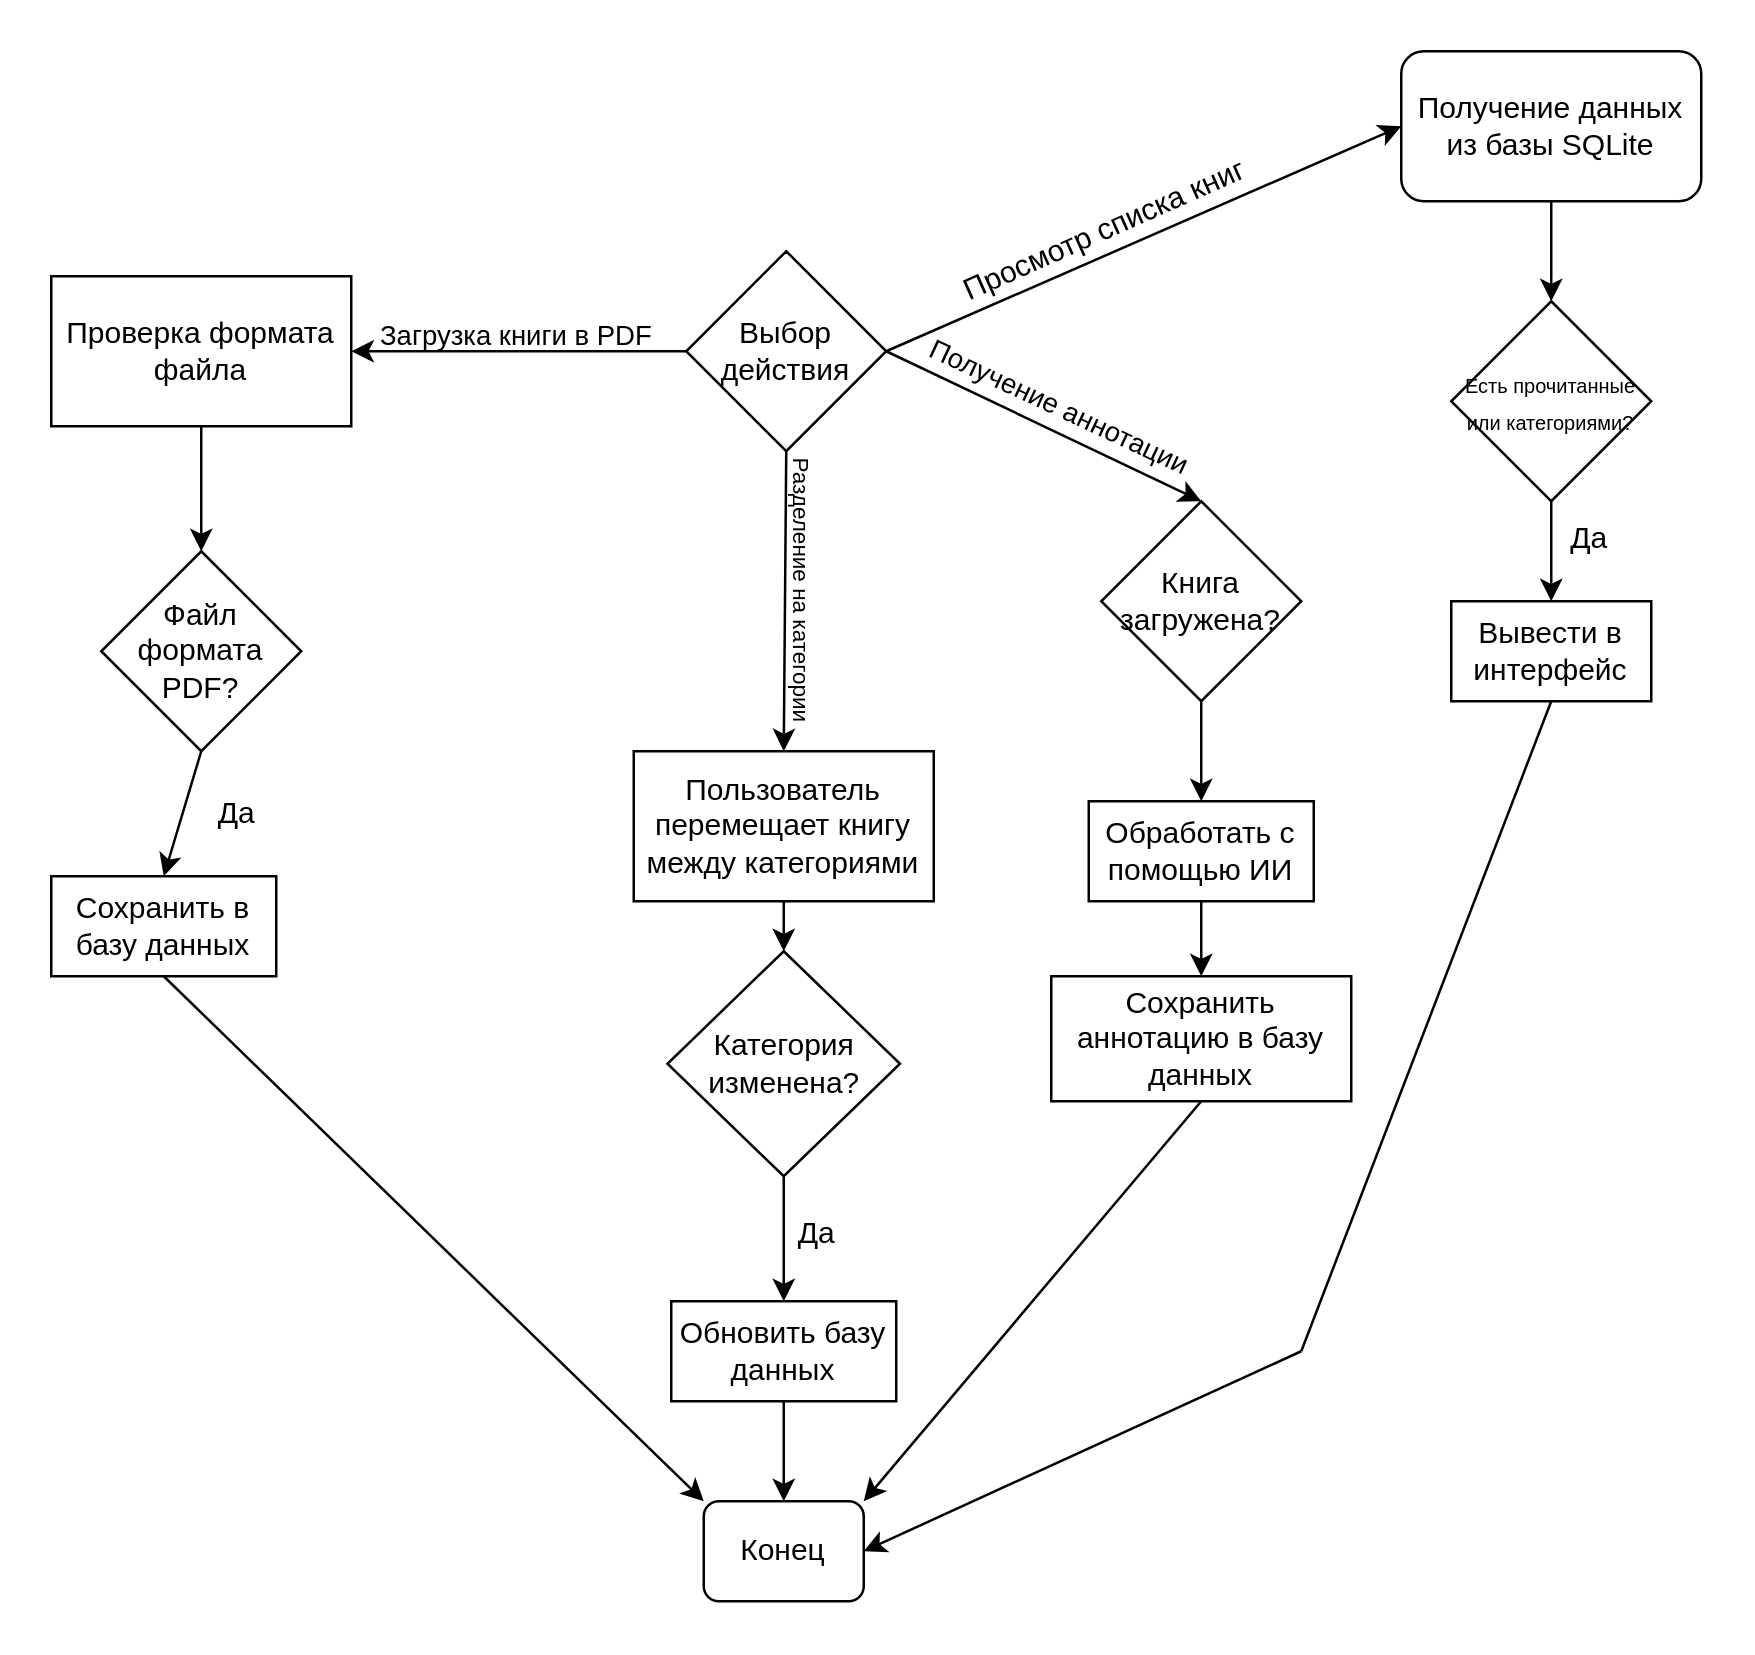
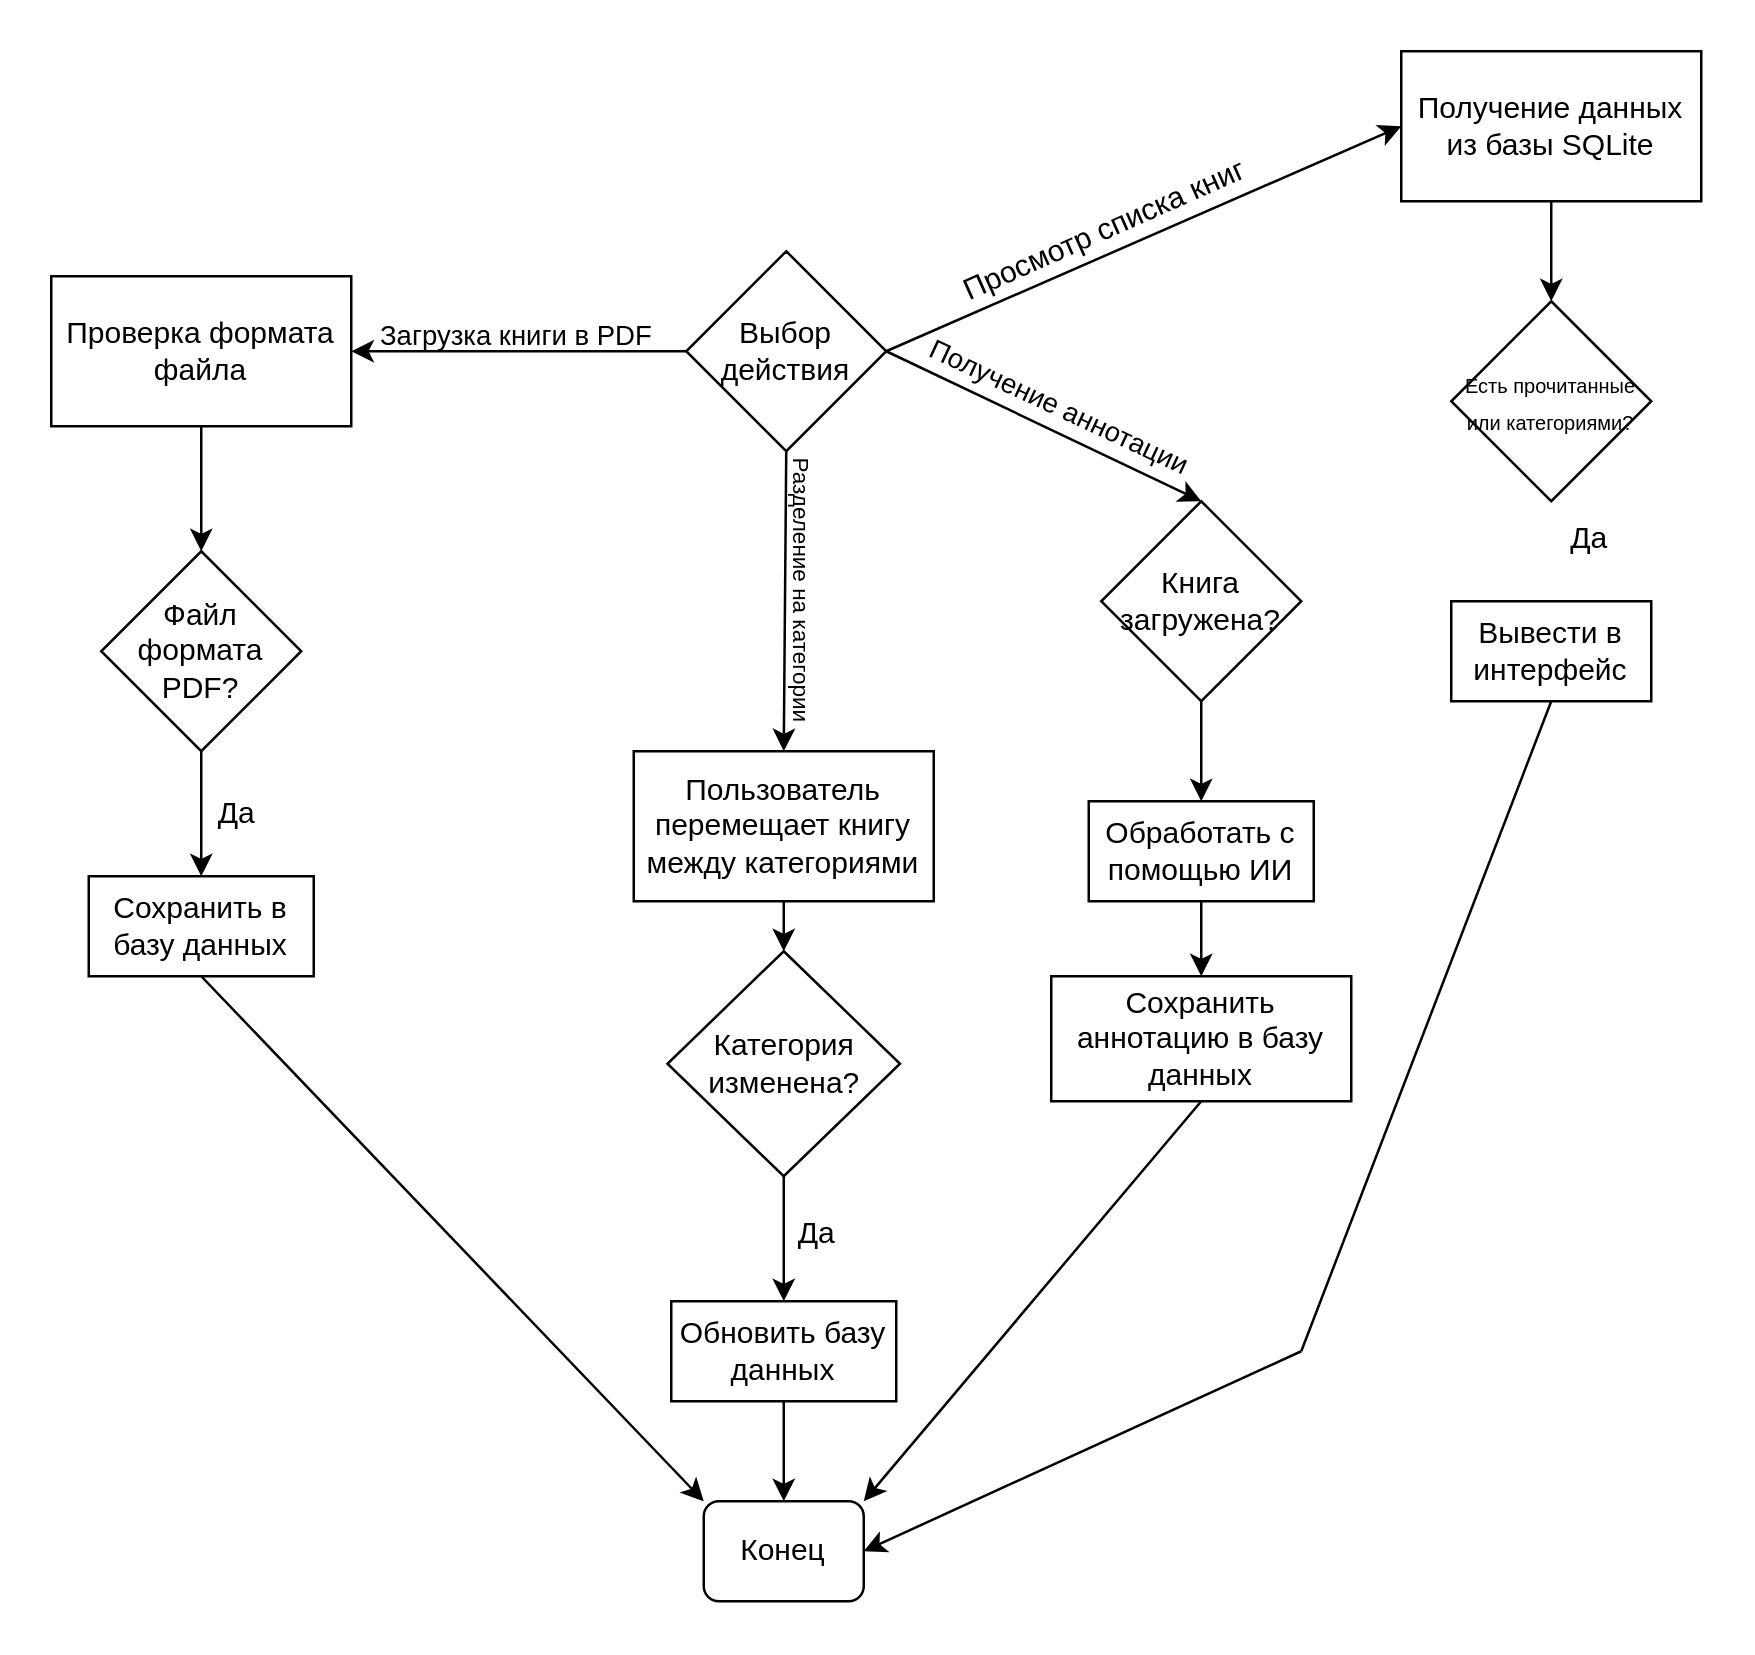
(1551, 126) -> (1551, 126)
(1551, 543) -> none
(164, 926) -> (201, 926)
